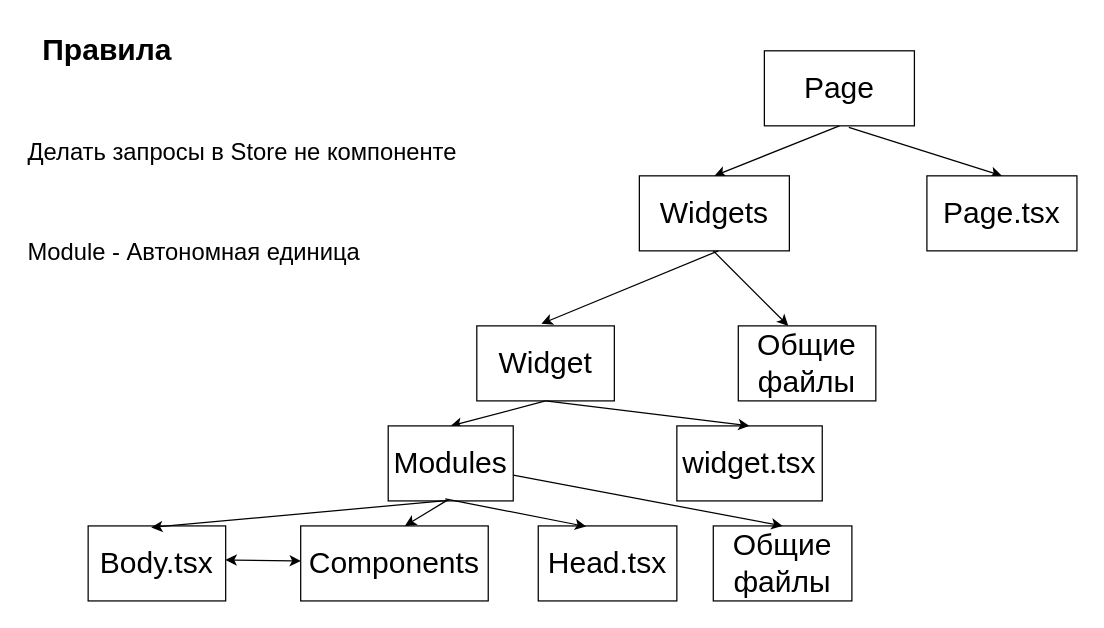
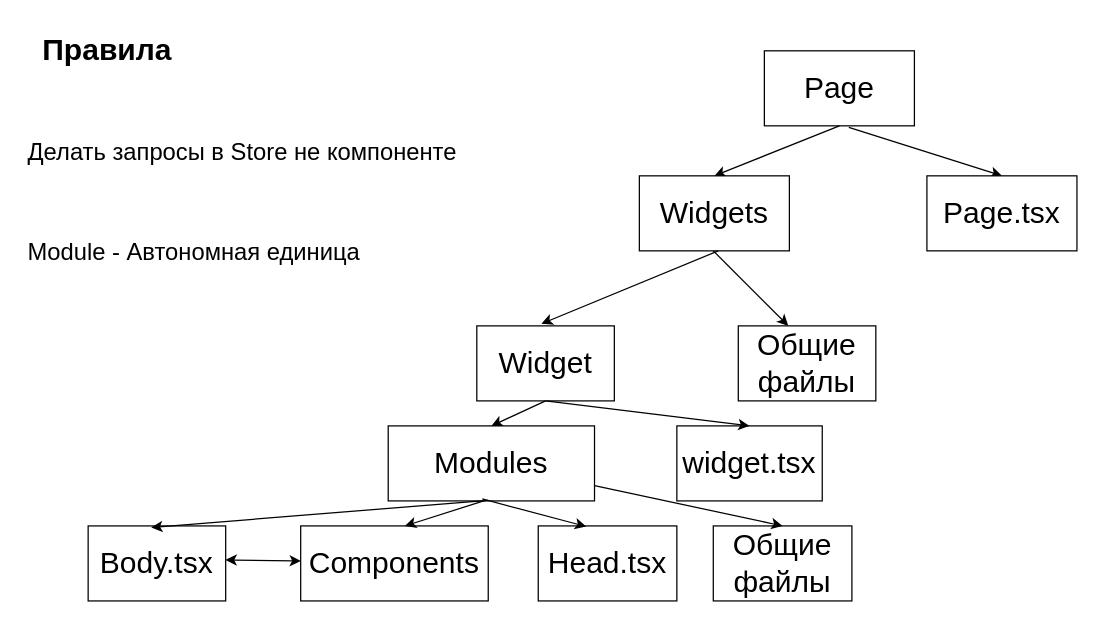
(451, 463) -> (491, 463)
